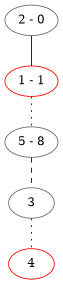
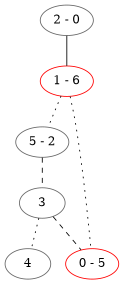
(31, 81) -> (67, 81)
(31, 142) -> (42, 142)
(31, 264) -> (28, 264)
none -> (92, 264)
